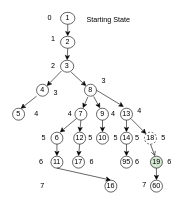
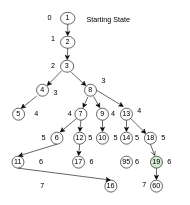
(150, 138) -> (150, 138)
(126, 148) -> none
(57, 162) -> (18, 162)
